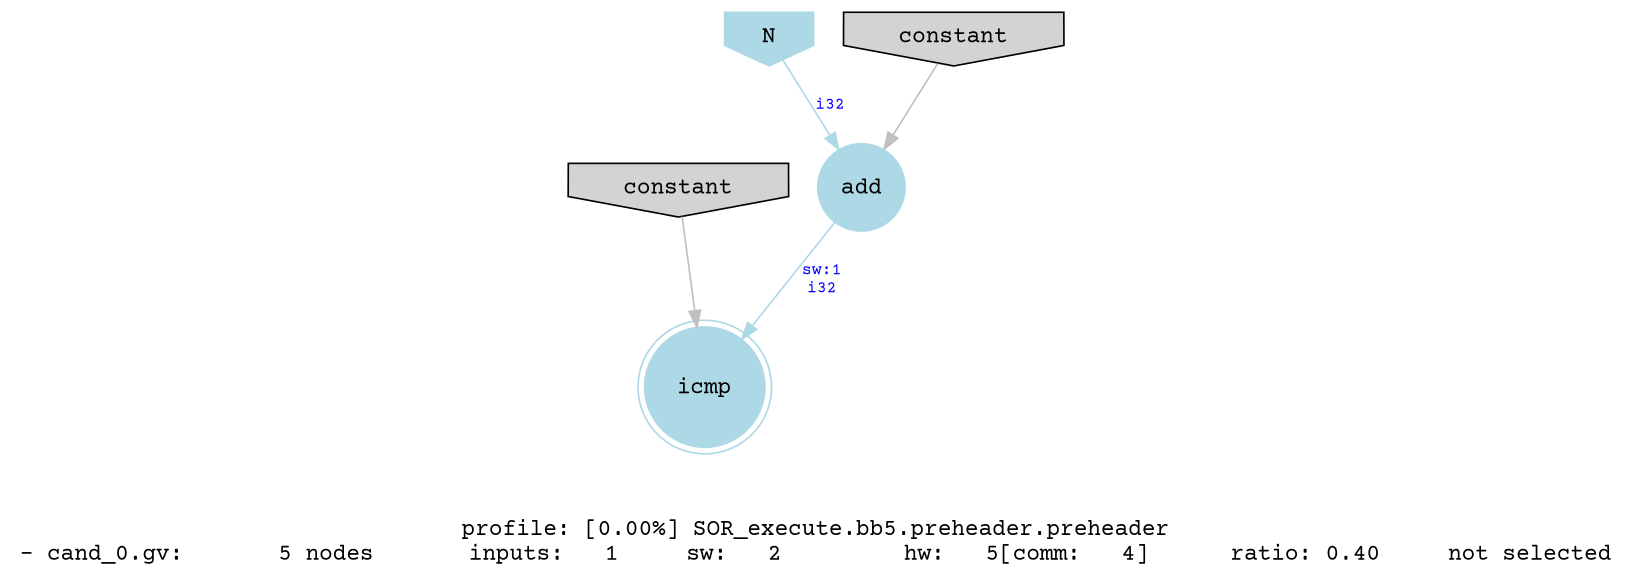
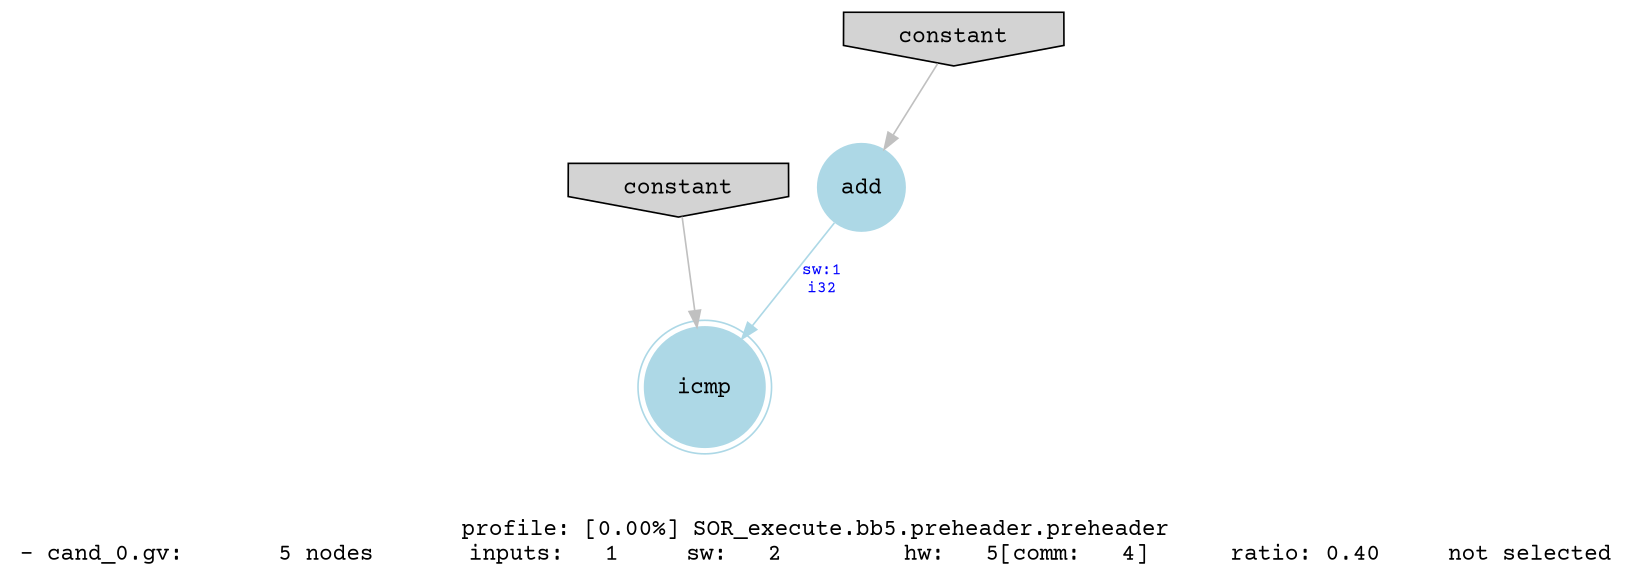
(769, 36) -> none
